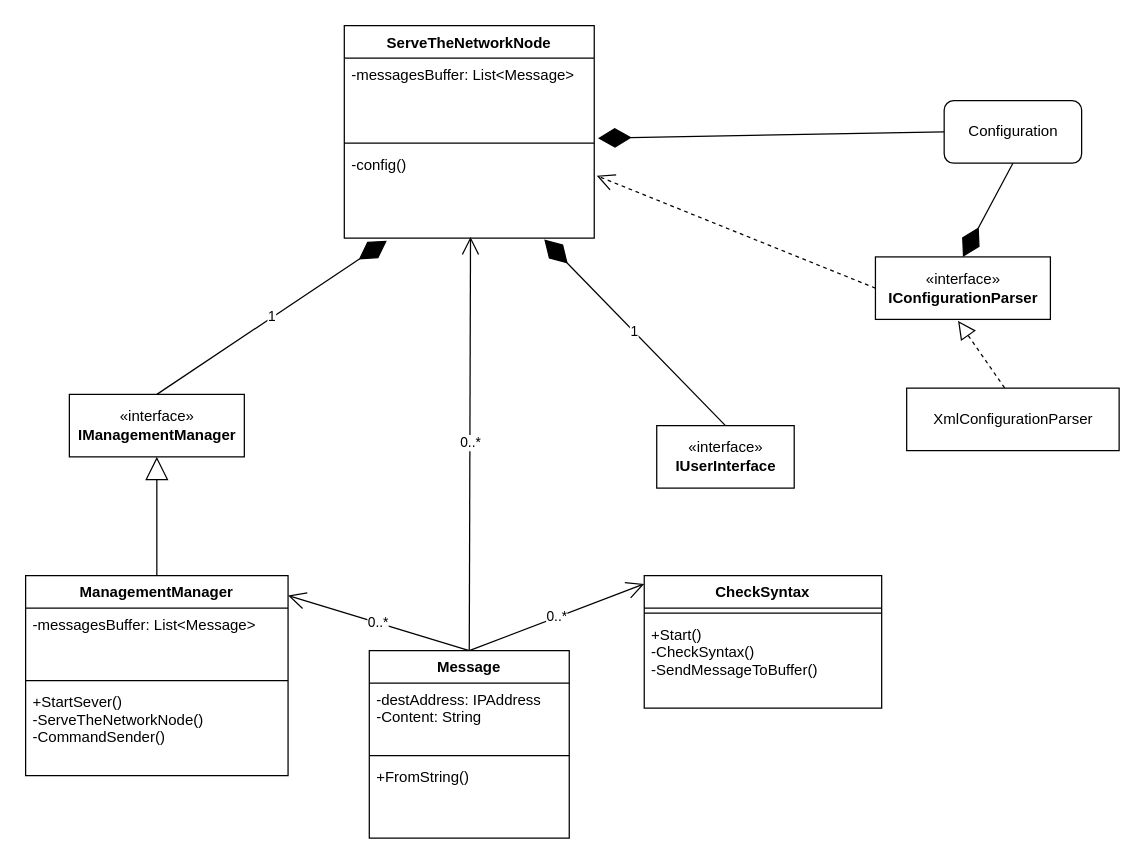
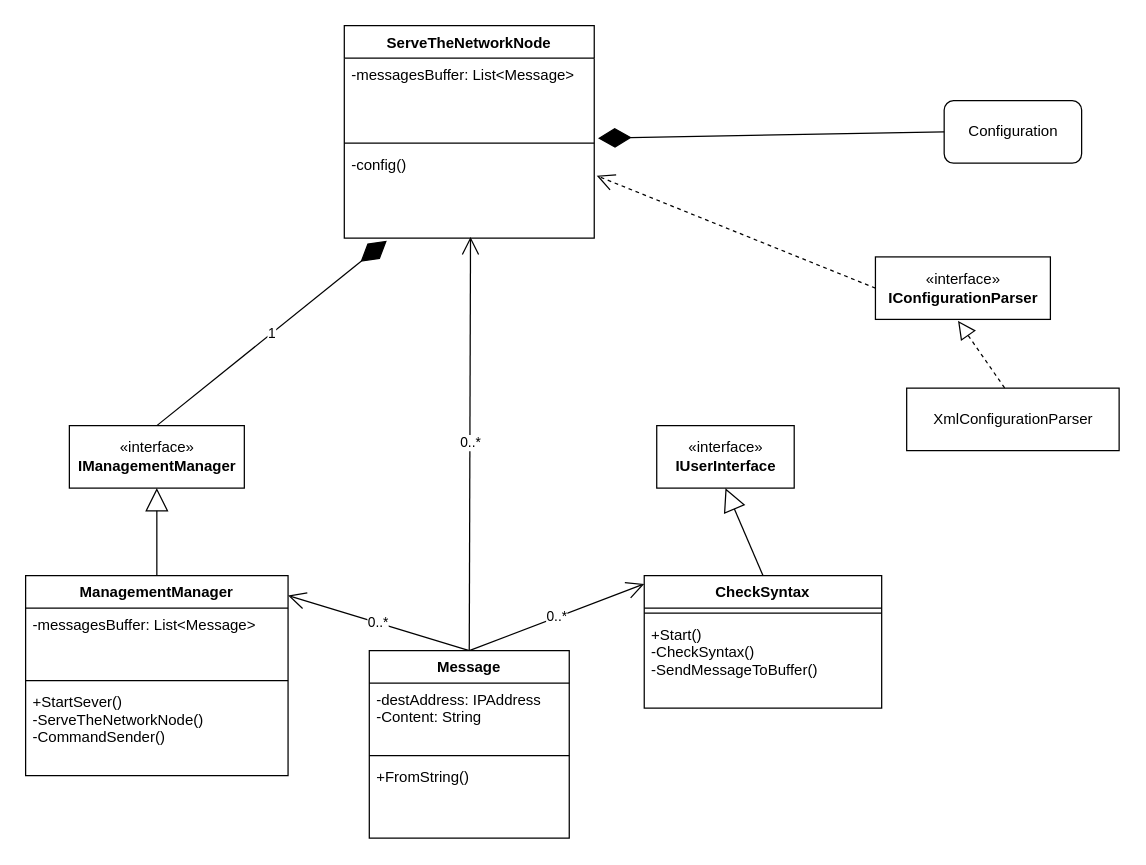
(996, 195) -> none
(647, 345) -> none
(157, 426) -> (157, 457)
none -> (749, 542)
